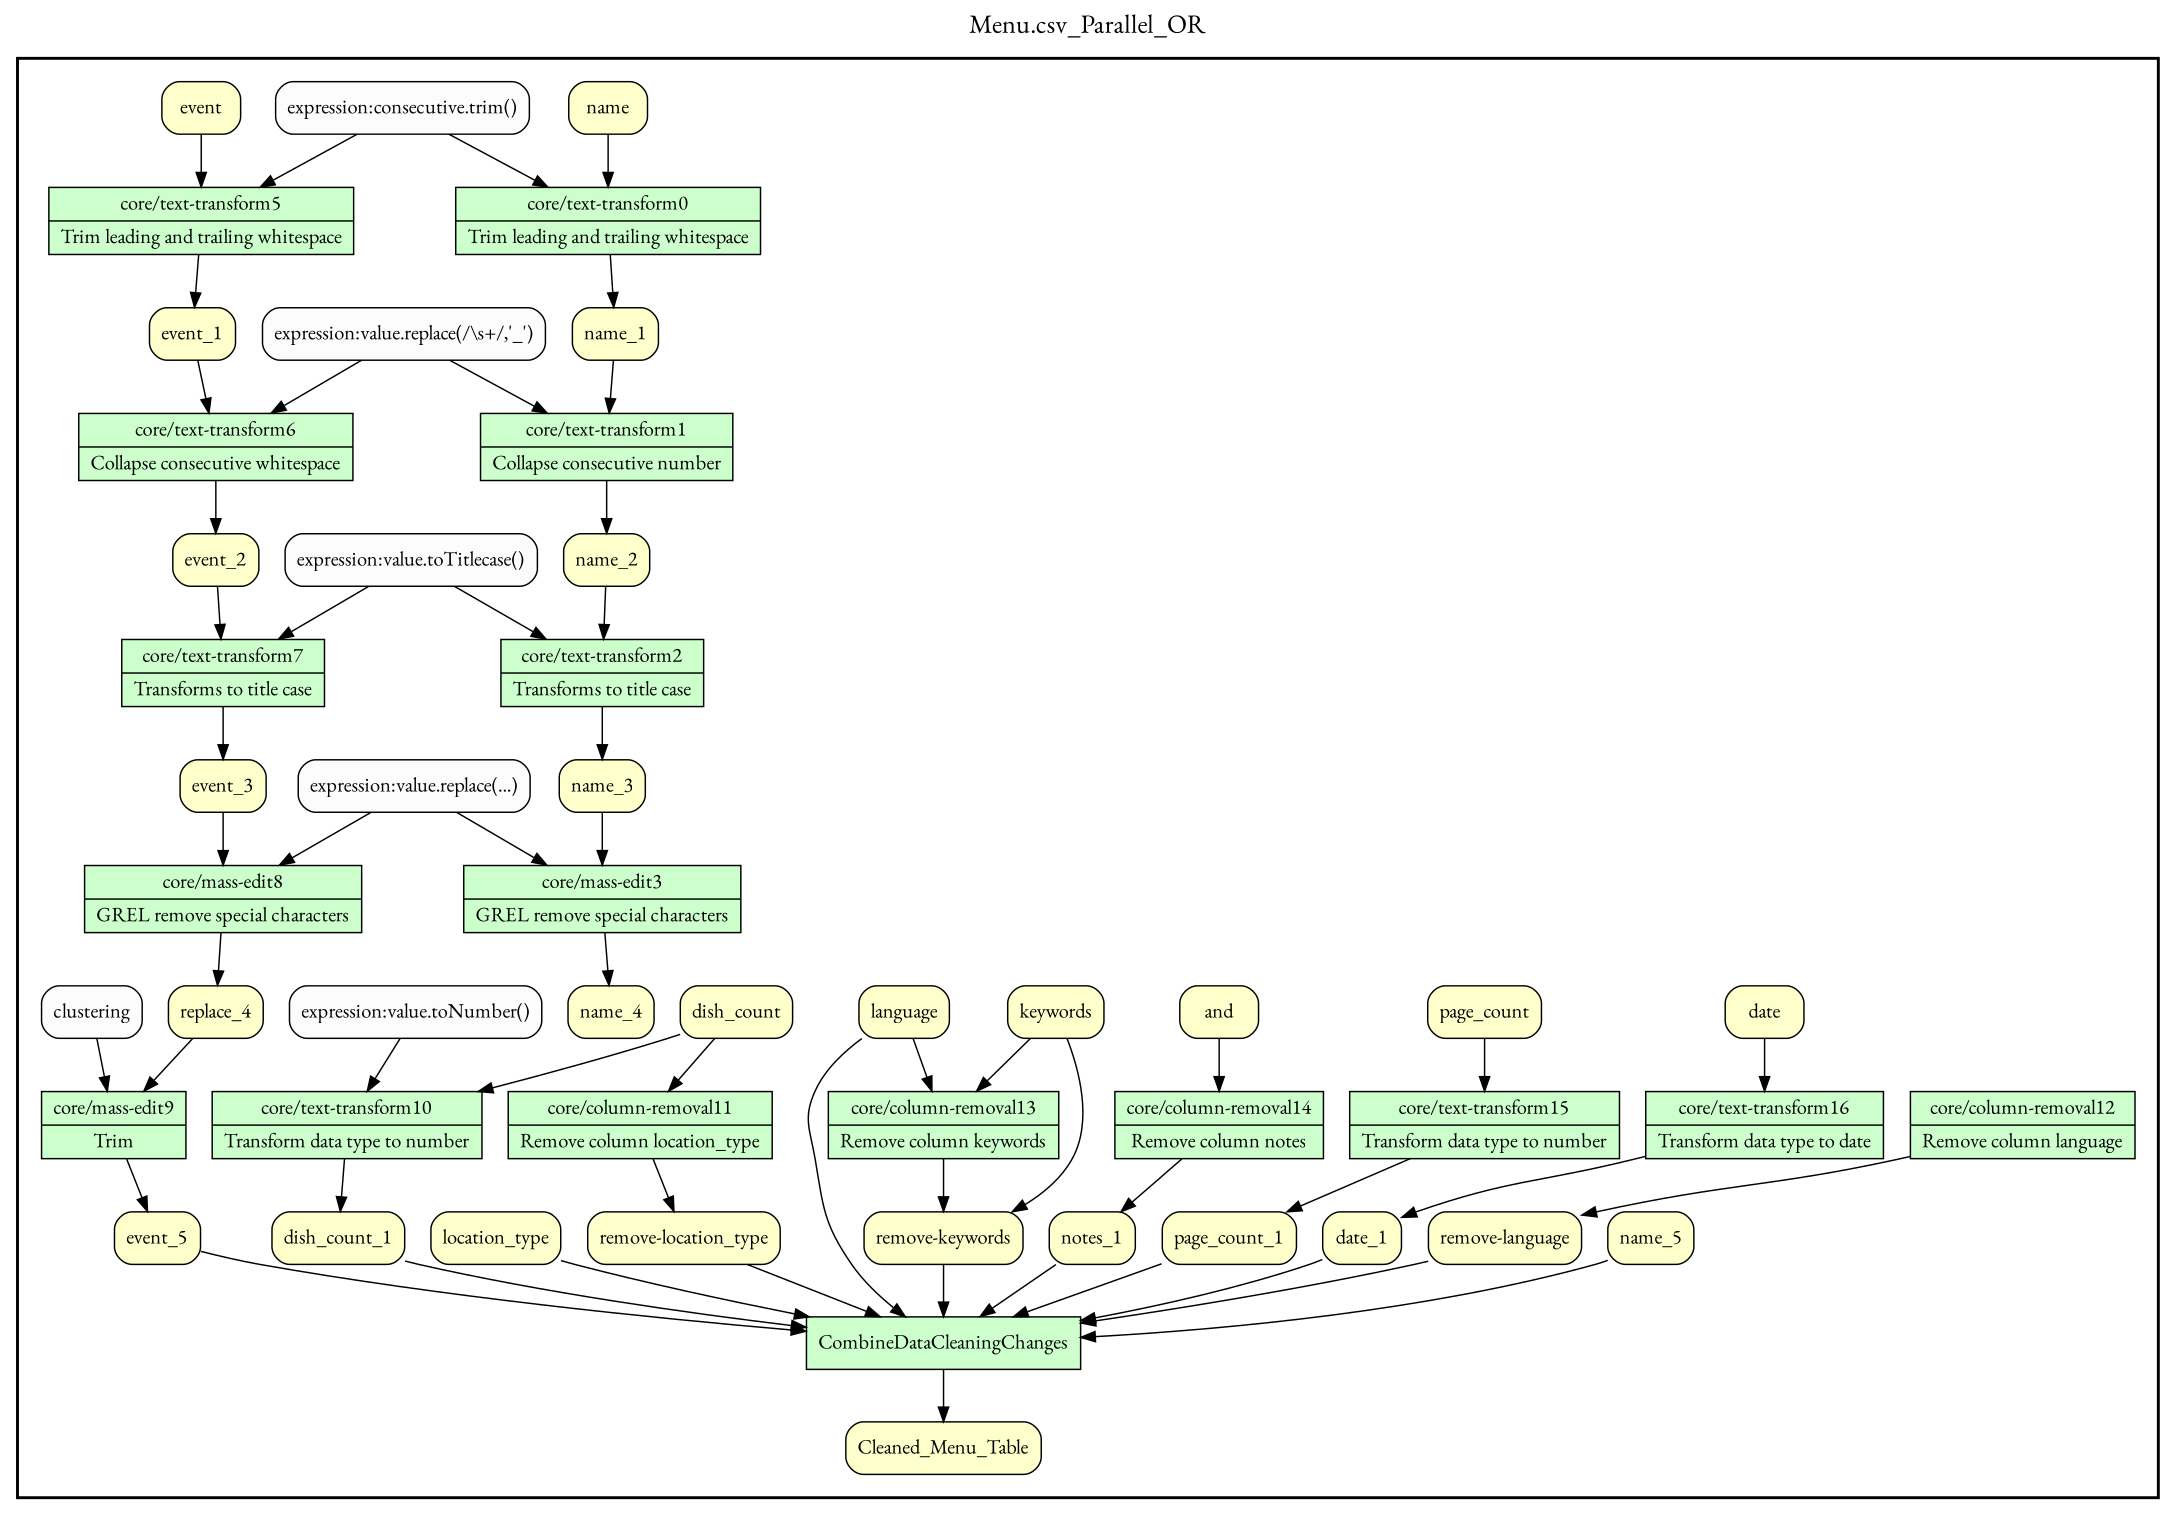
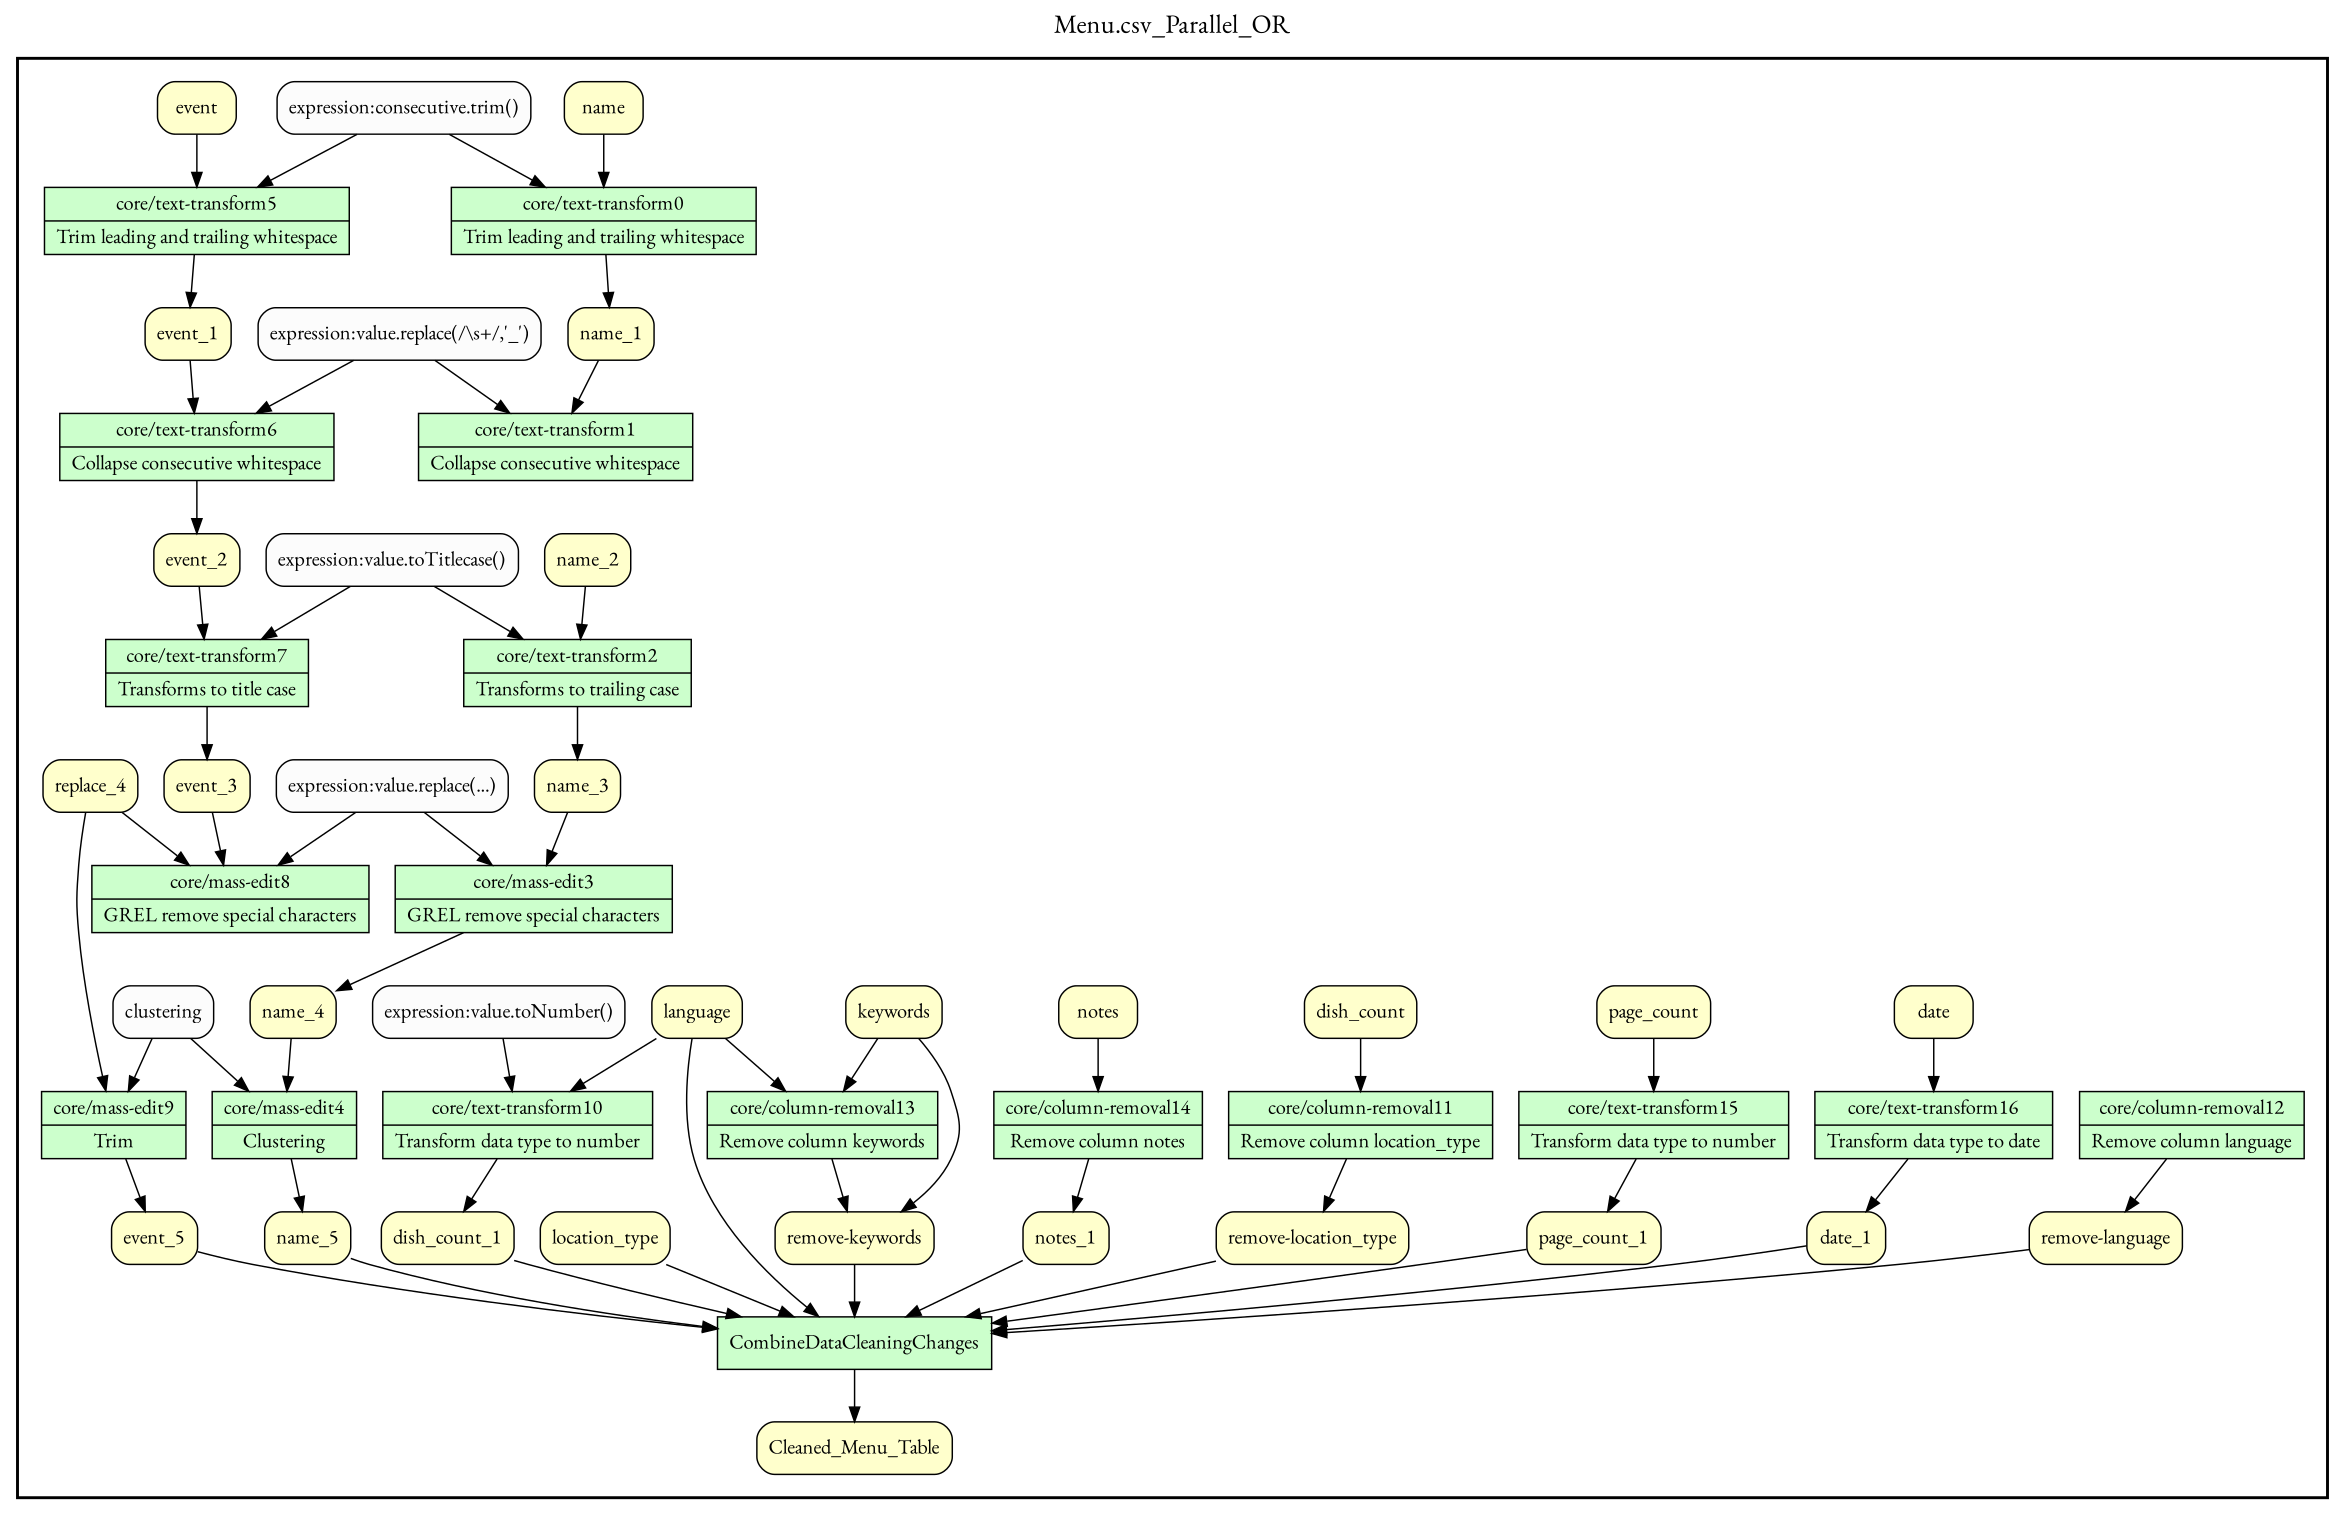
(607, 463) -> (556, 463)
(607, 500) -> none
(602, 689) -> (578, 689)
(220, 952) -> (150, 834)
(1219, 1012) -> (1098, 1012)
(587, 1062) -> (620, 1061)
none -> (284, 1125)
